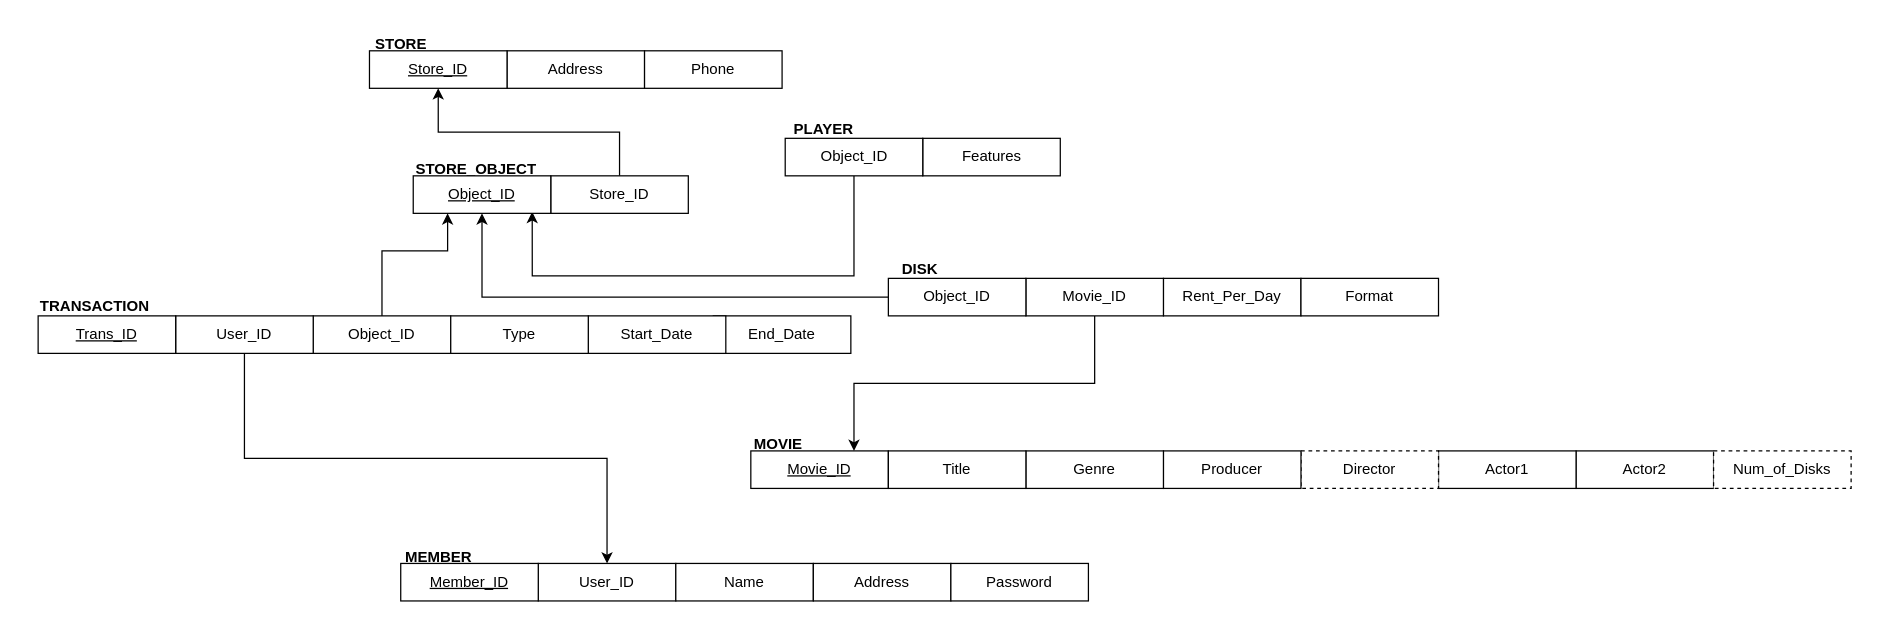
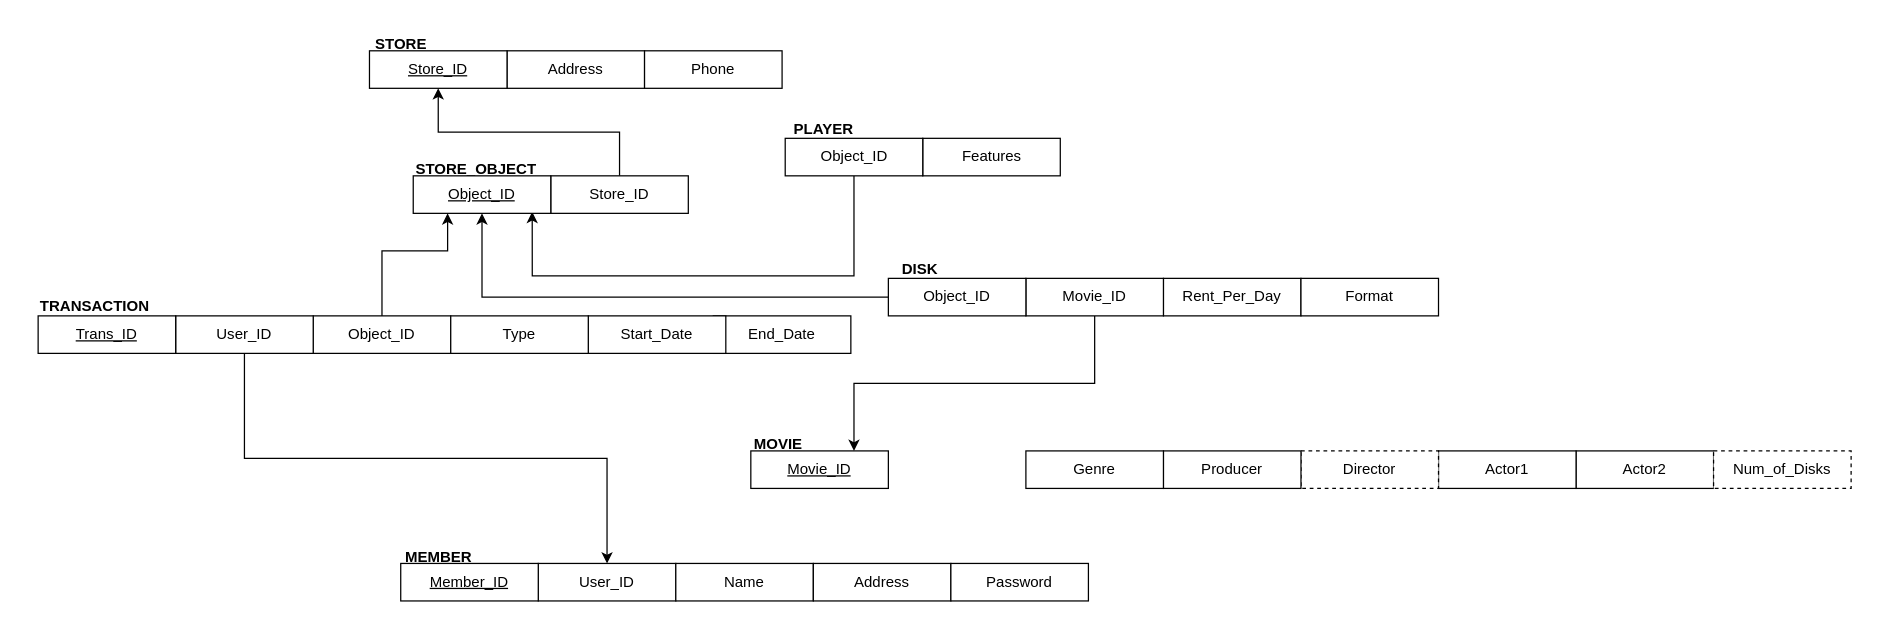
(957, 469) -> none
